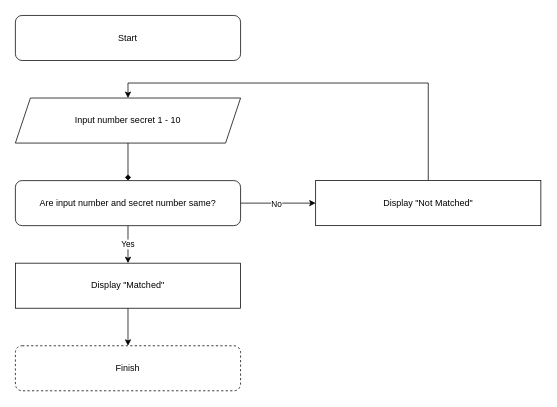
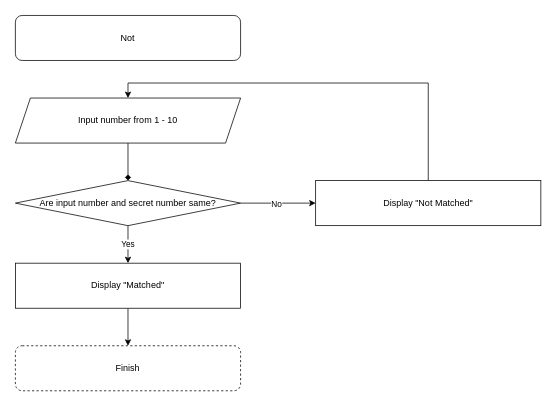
(128, 38) -> (128, 38)
(128, 120) -> (128, 120)
(128, 203) -> (128, 203)
